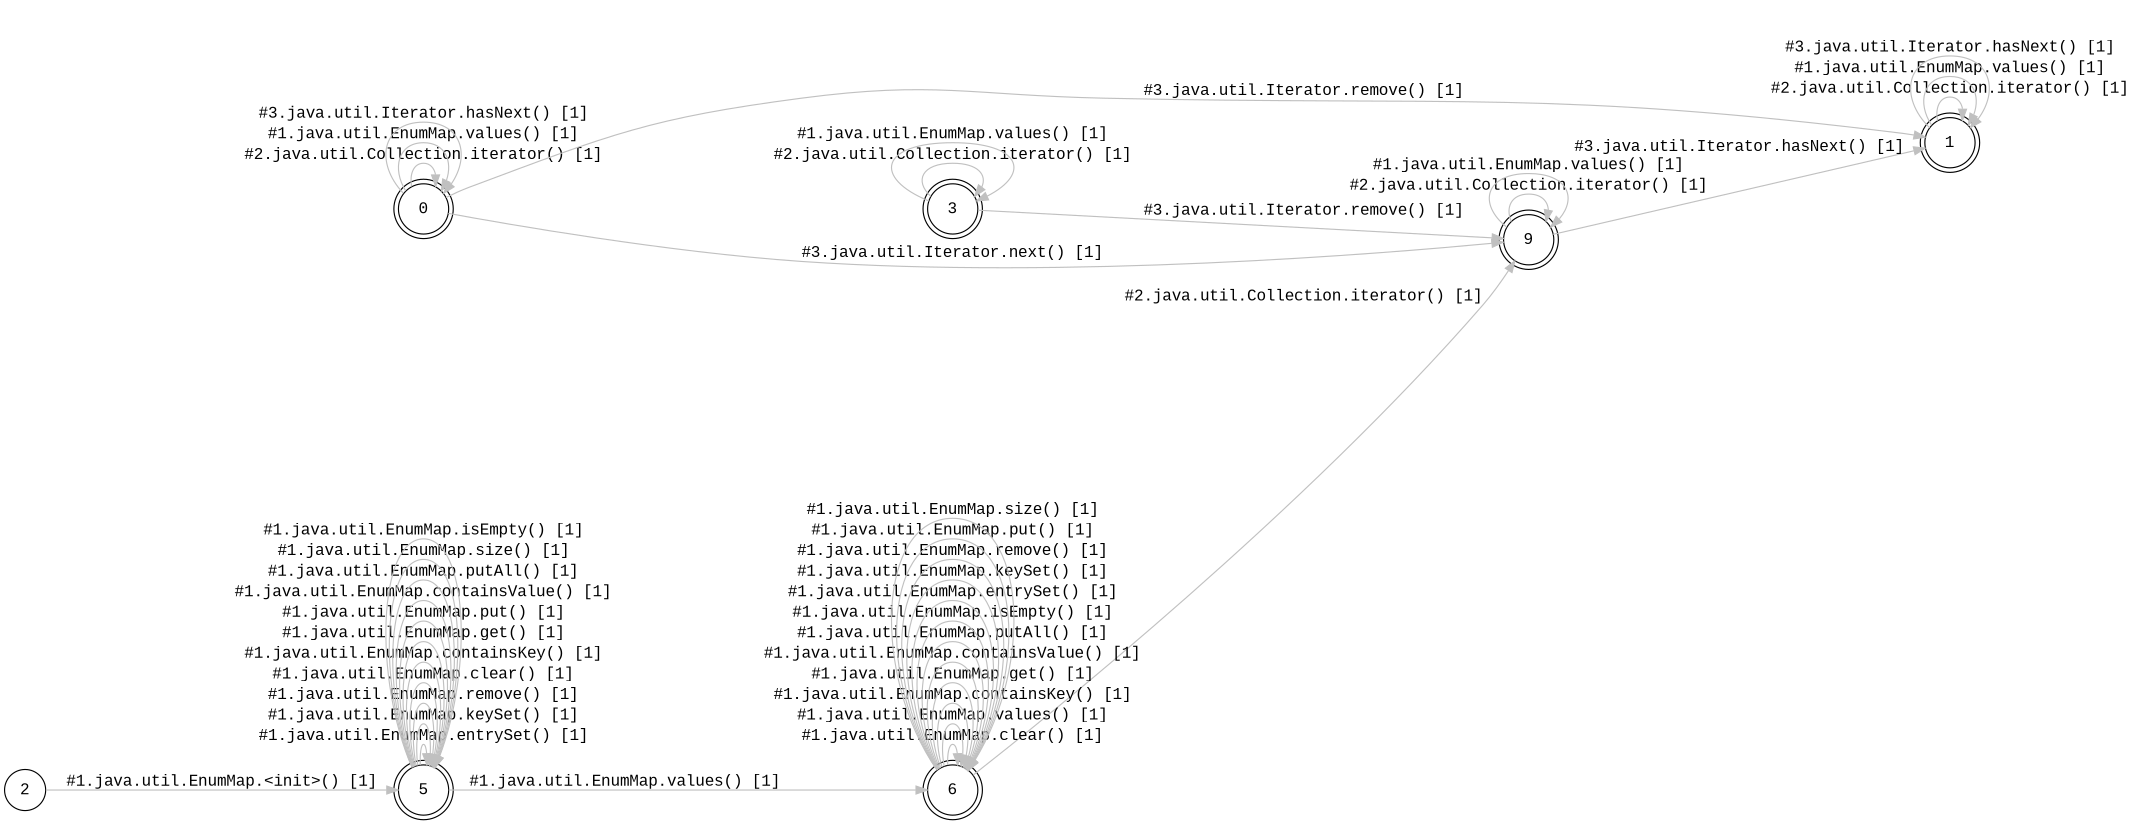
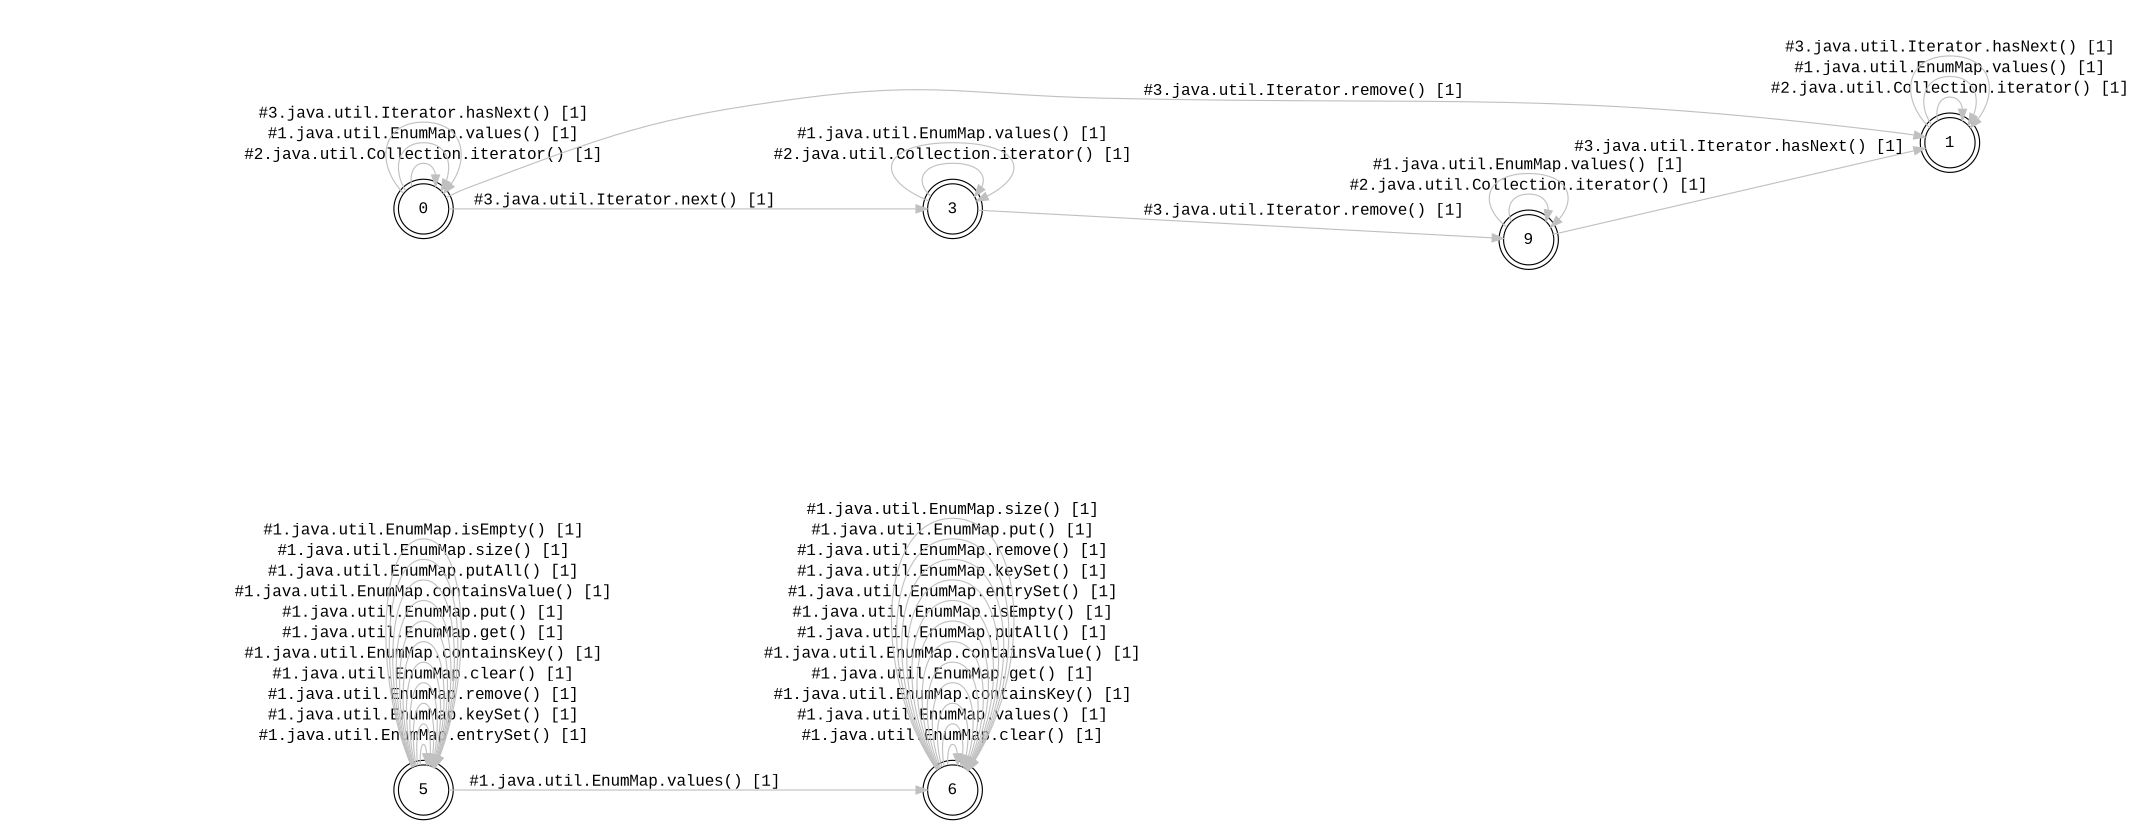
(969, 267) -> (682, 209)
(1254, 537) -> none
(25, 790) -> none
